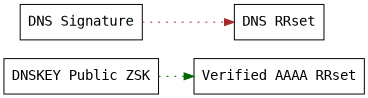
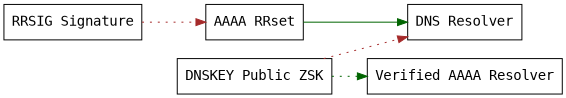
(81, 22) -> (73, 22)
(279, 22) -> (255, 22)
none -> (465, 22)
(279, 76) -> (465, 76)
